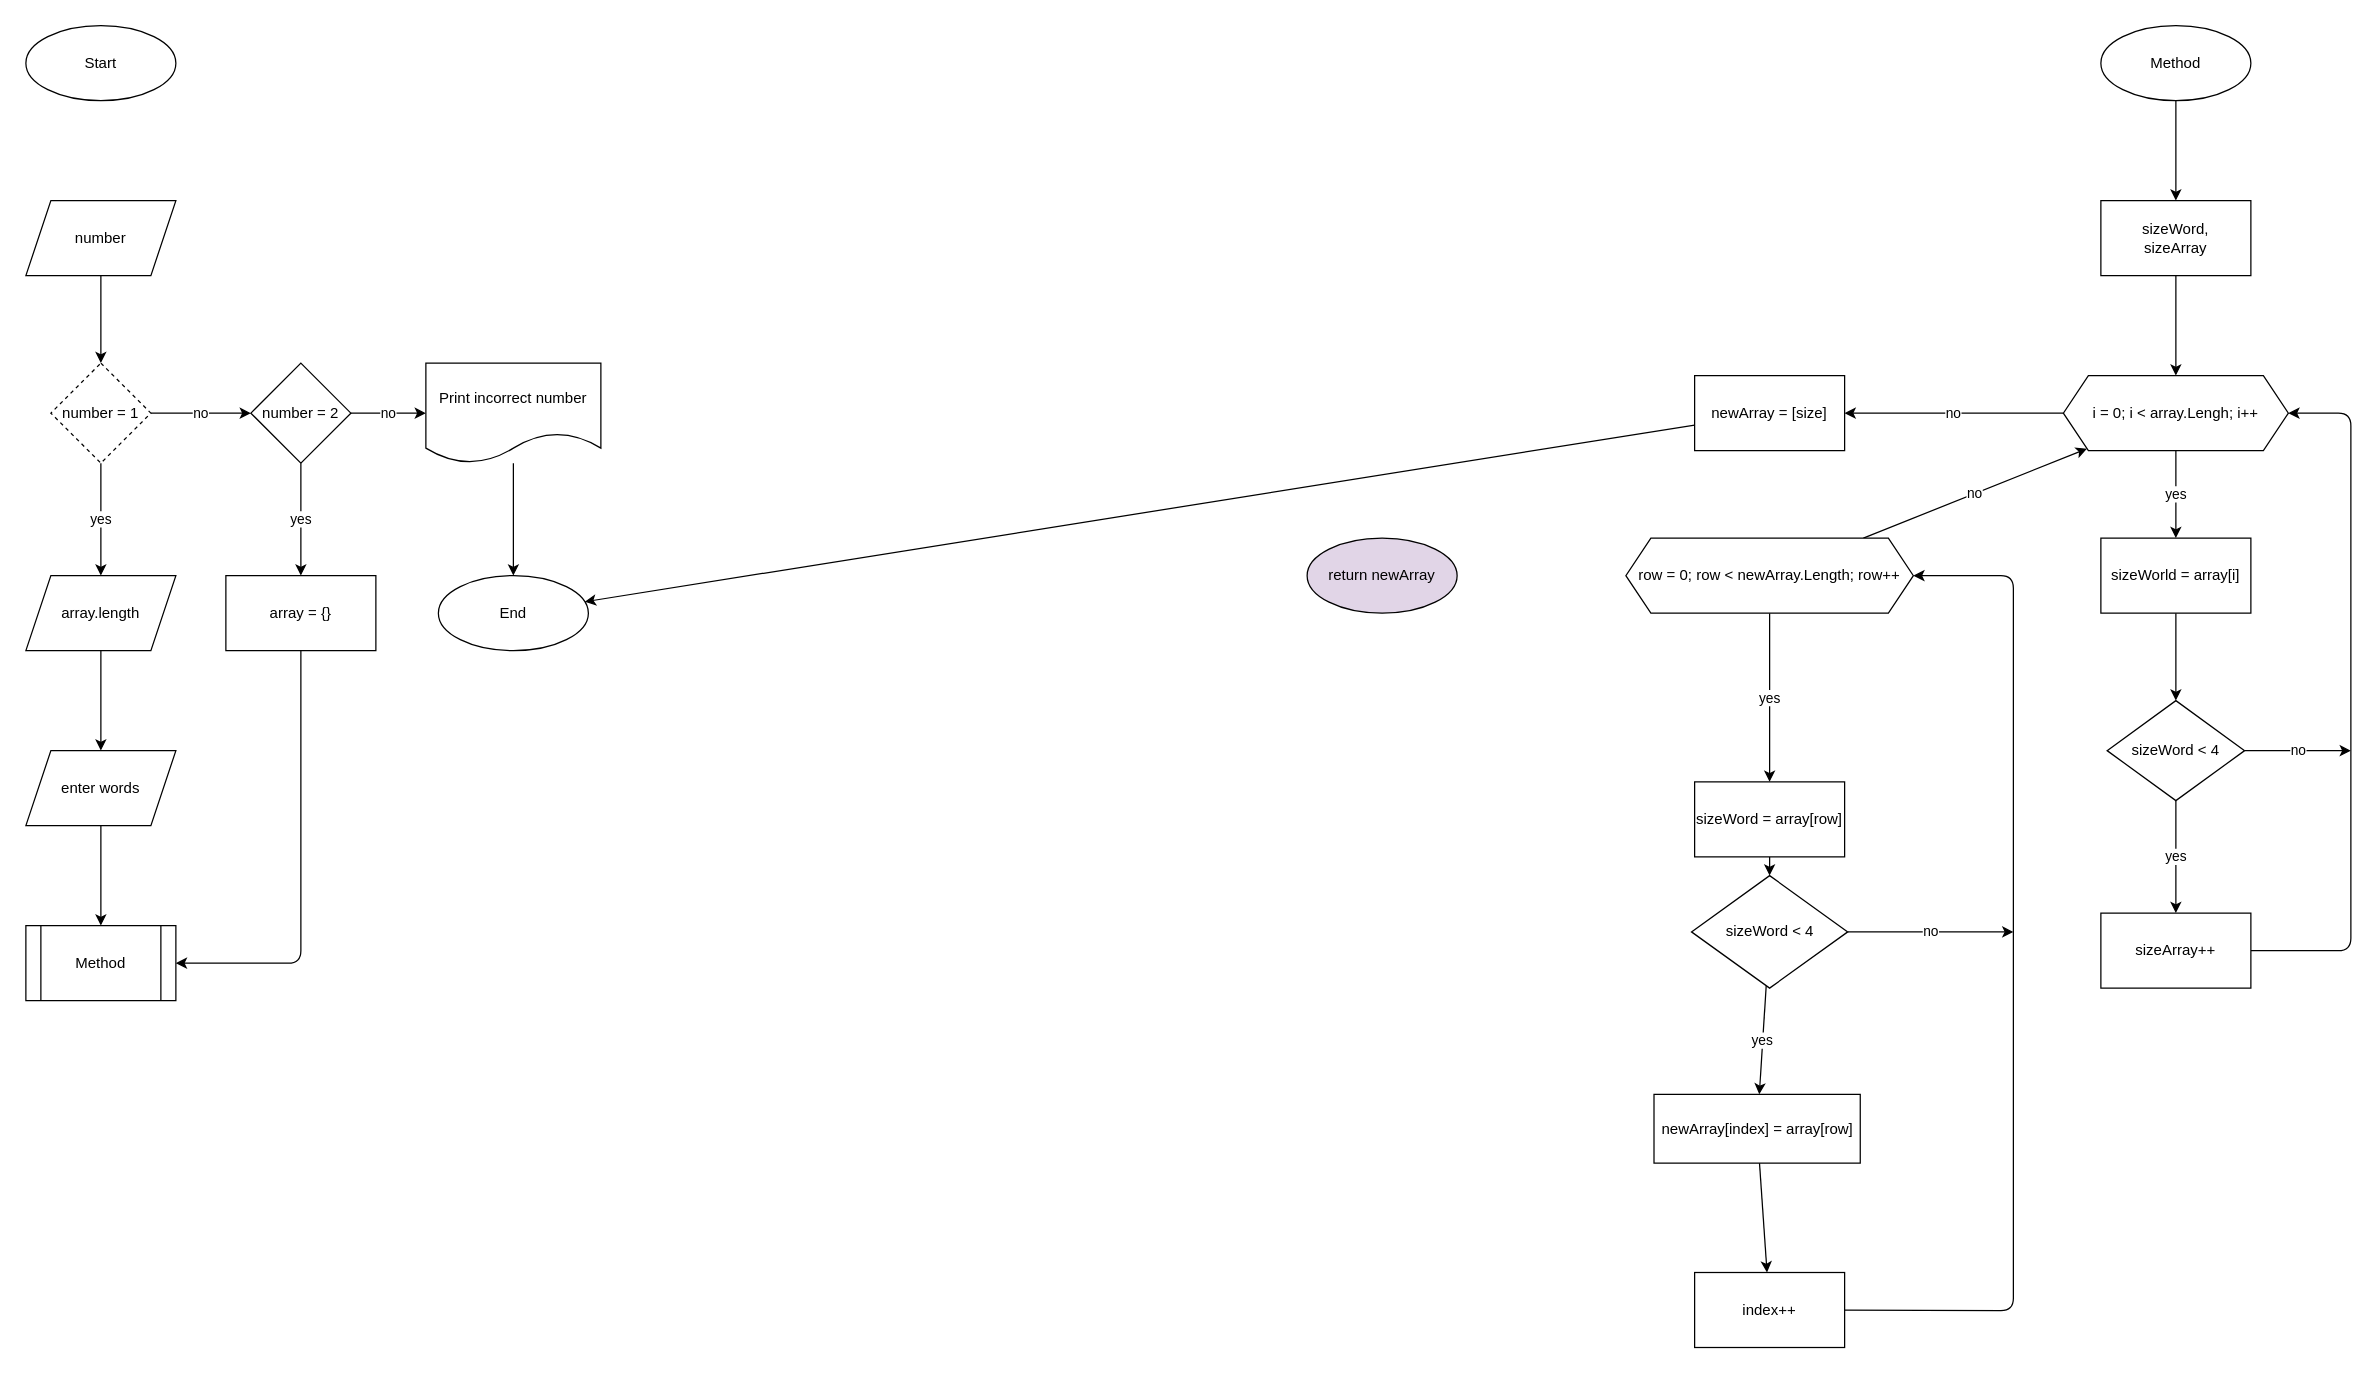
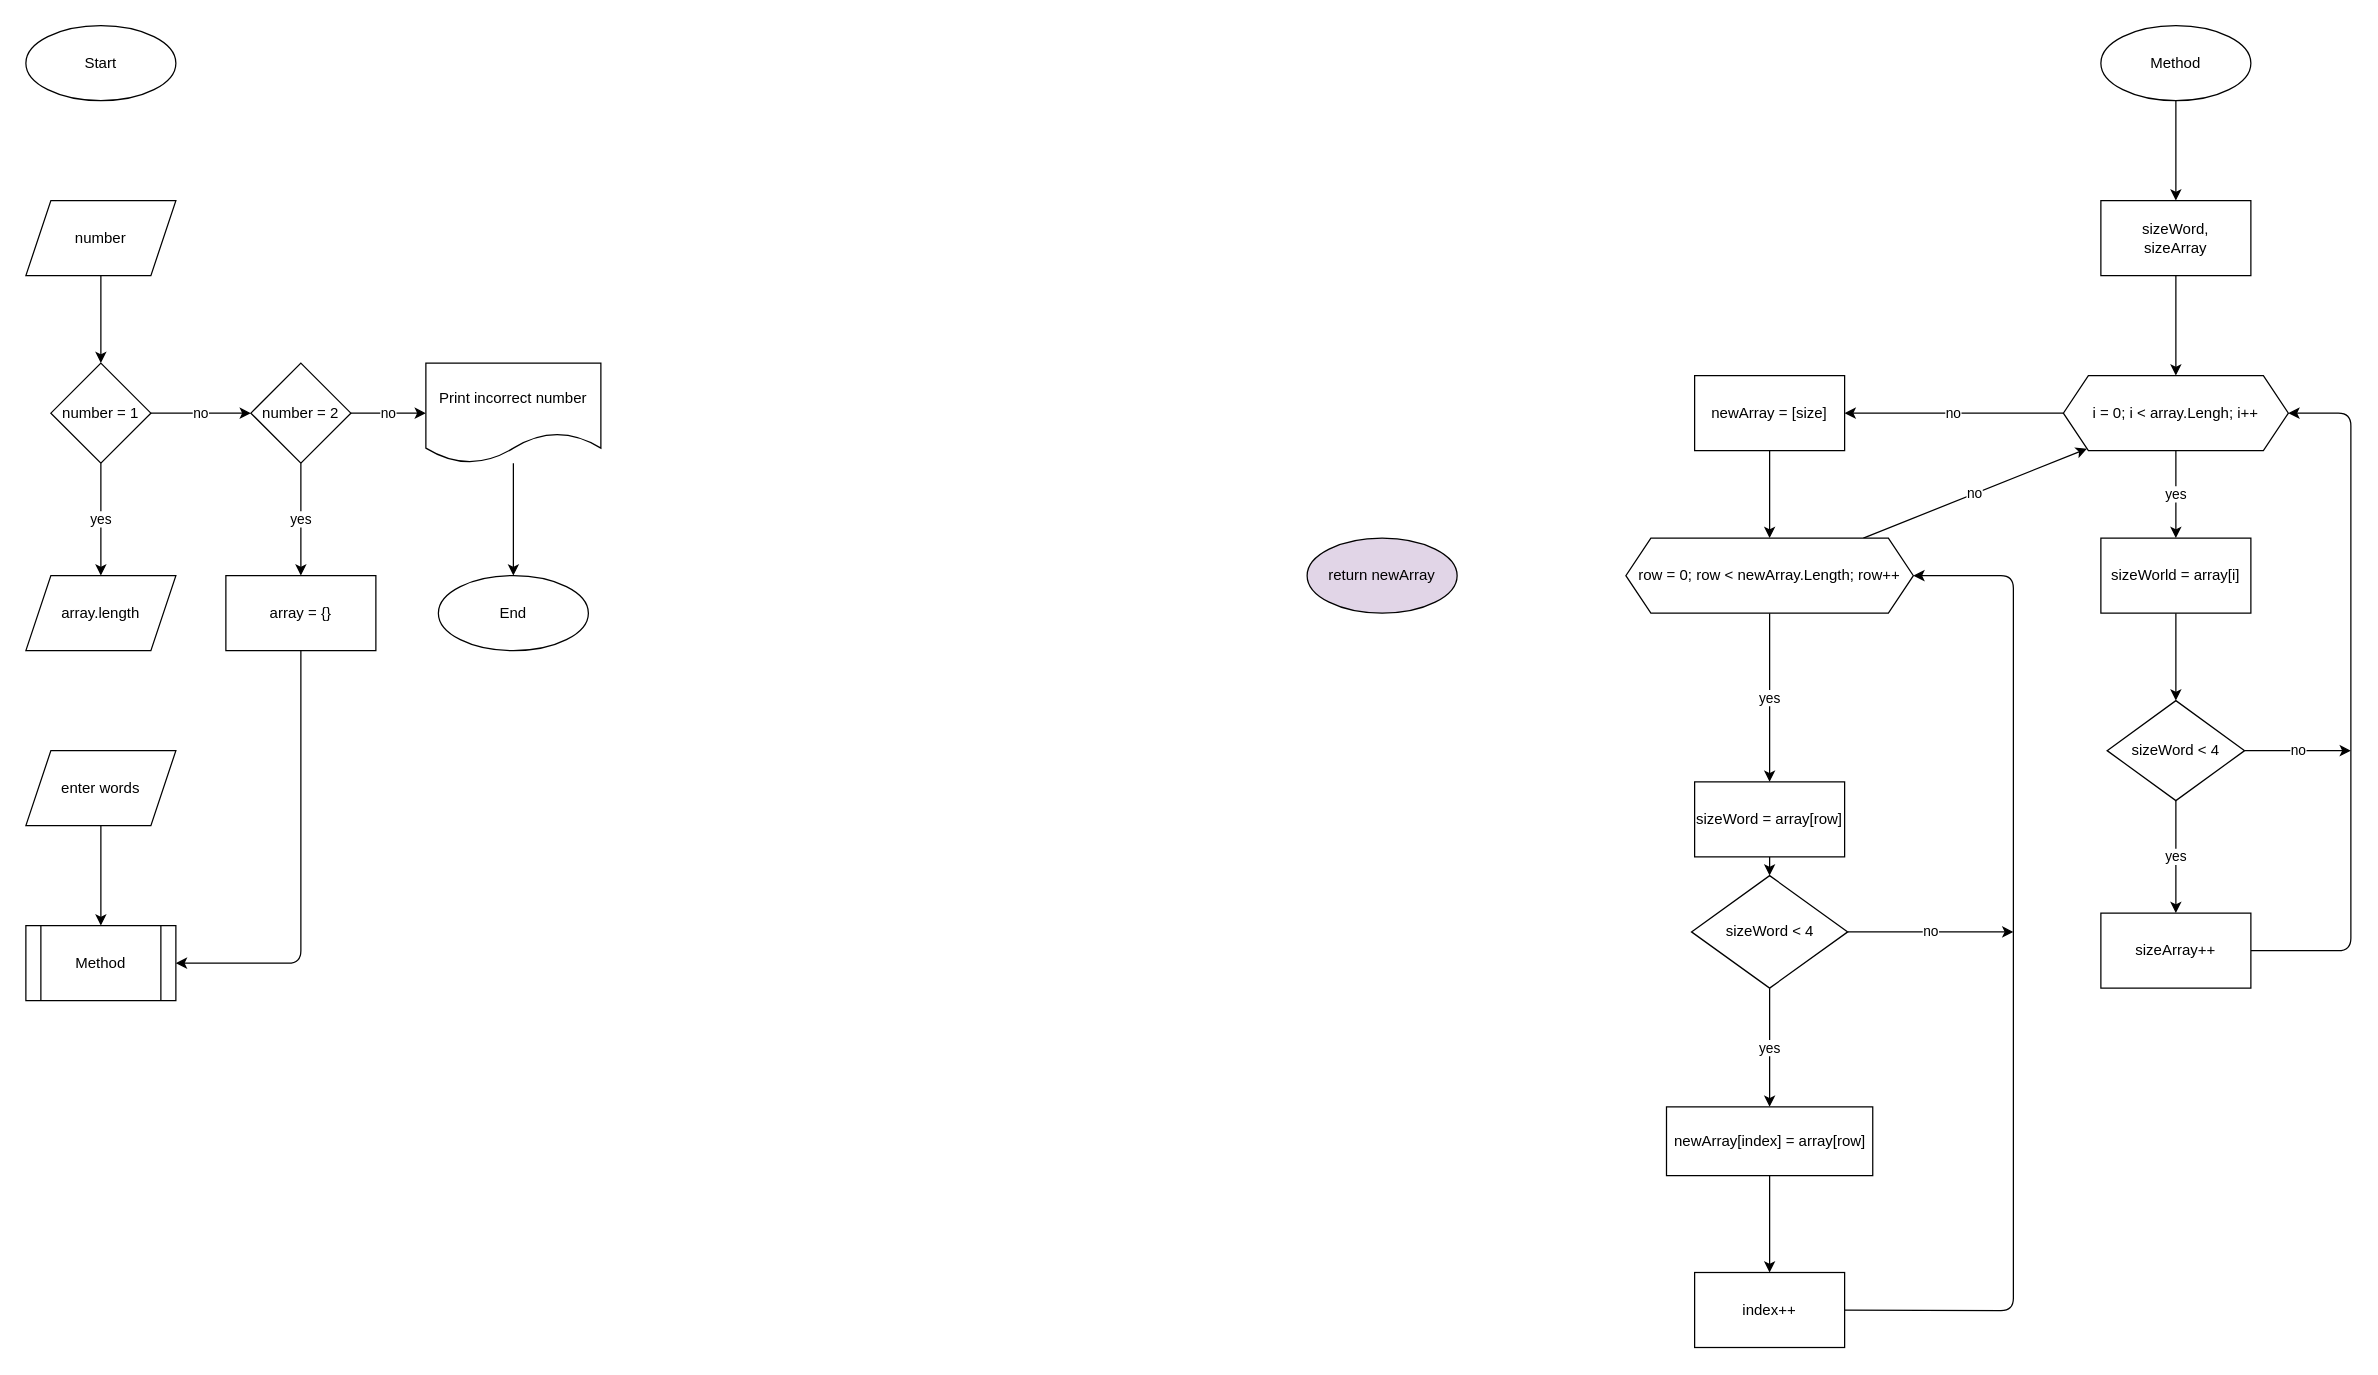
(101, 413) -> (101, 413)
(1144, 513) -> (1769, 490)
(101, 697) -> none
(1757, 1129) -> (1769, 1141)
